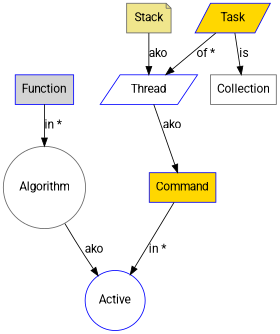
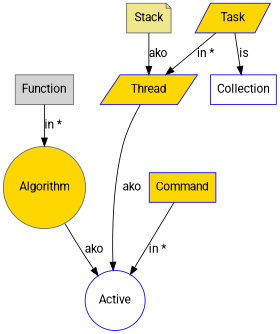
(206, 54) -> (206, 54)
(44, 90) -> (44, 90)
(149, 90) -> (149, 90)
(243, 90) -> (243, 90)
(164, 135) -> (116, 181)
(44, 187) -> (44, 187)
